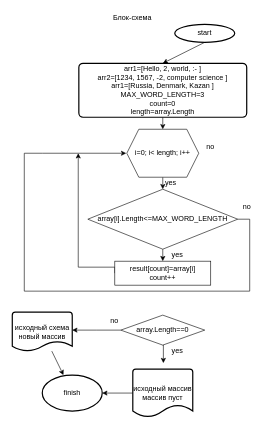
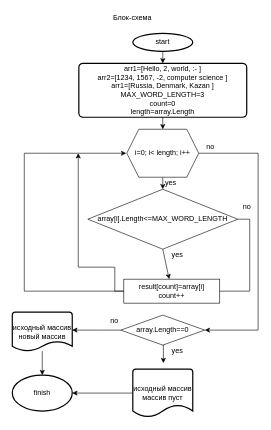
(205, 33) -> (163, 42)
none -> (257, 153)
(163, 273) -> (172, 291)
(42, 332) -> (42, 332)
(72, 393) -> (42, 393)
